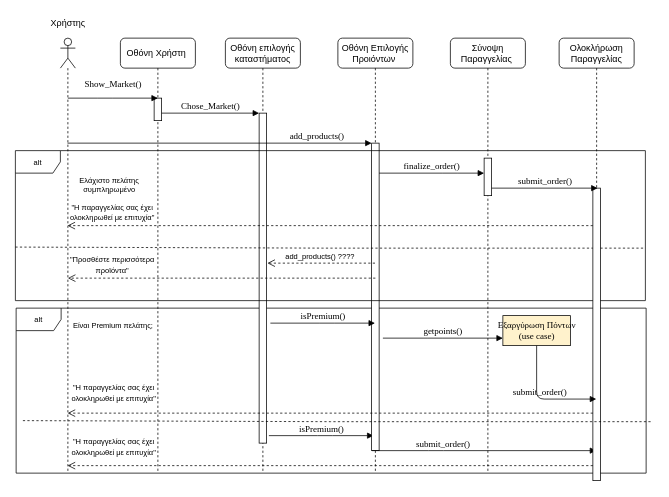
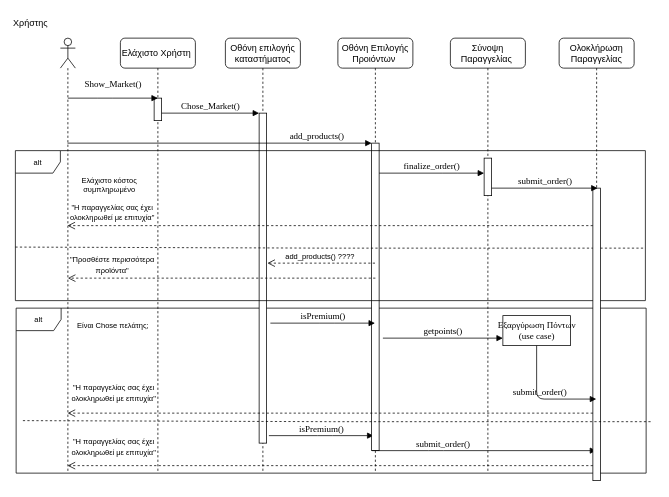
(68, 23) -> (30, 23)
(158, 53) -> (158, 53)
(110, 184) -> (110, 184)
(113, 325) -> (113, 325)
(537, 330) -> (537, 330)
